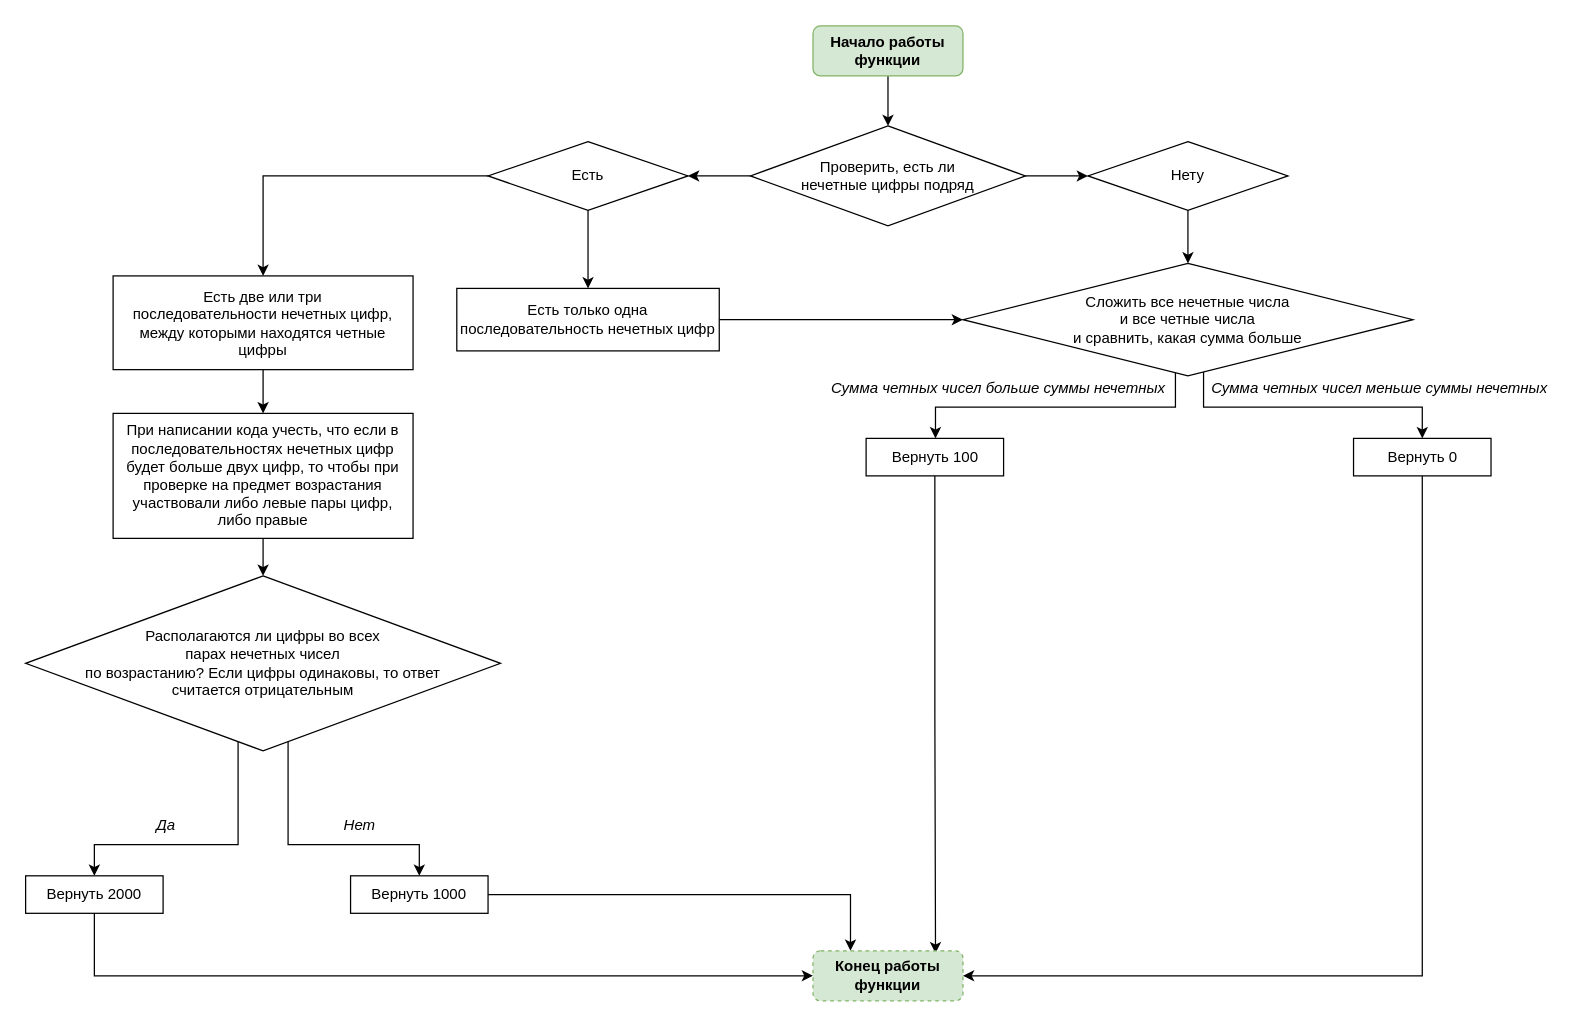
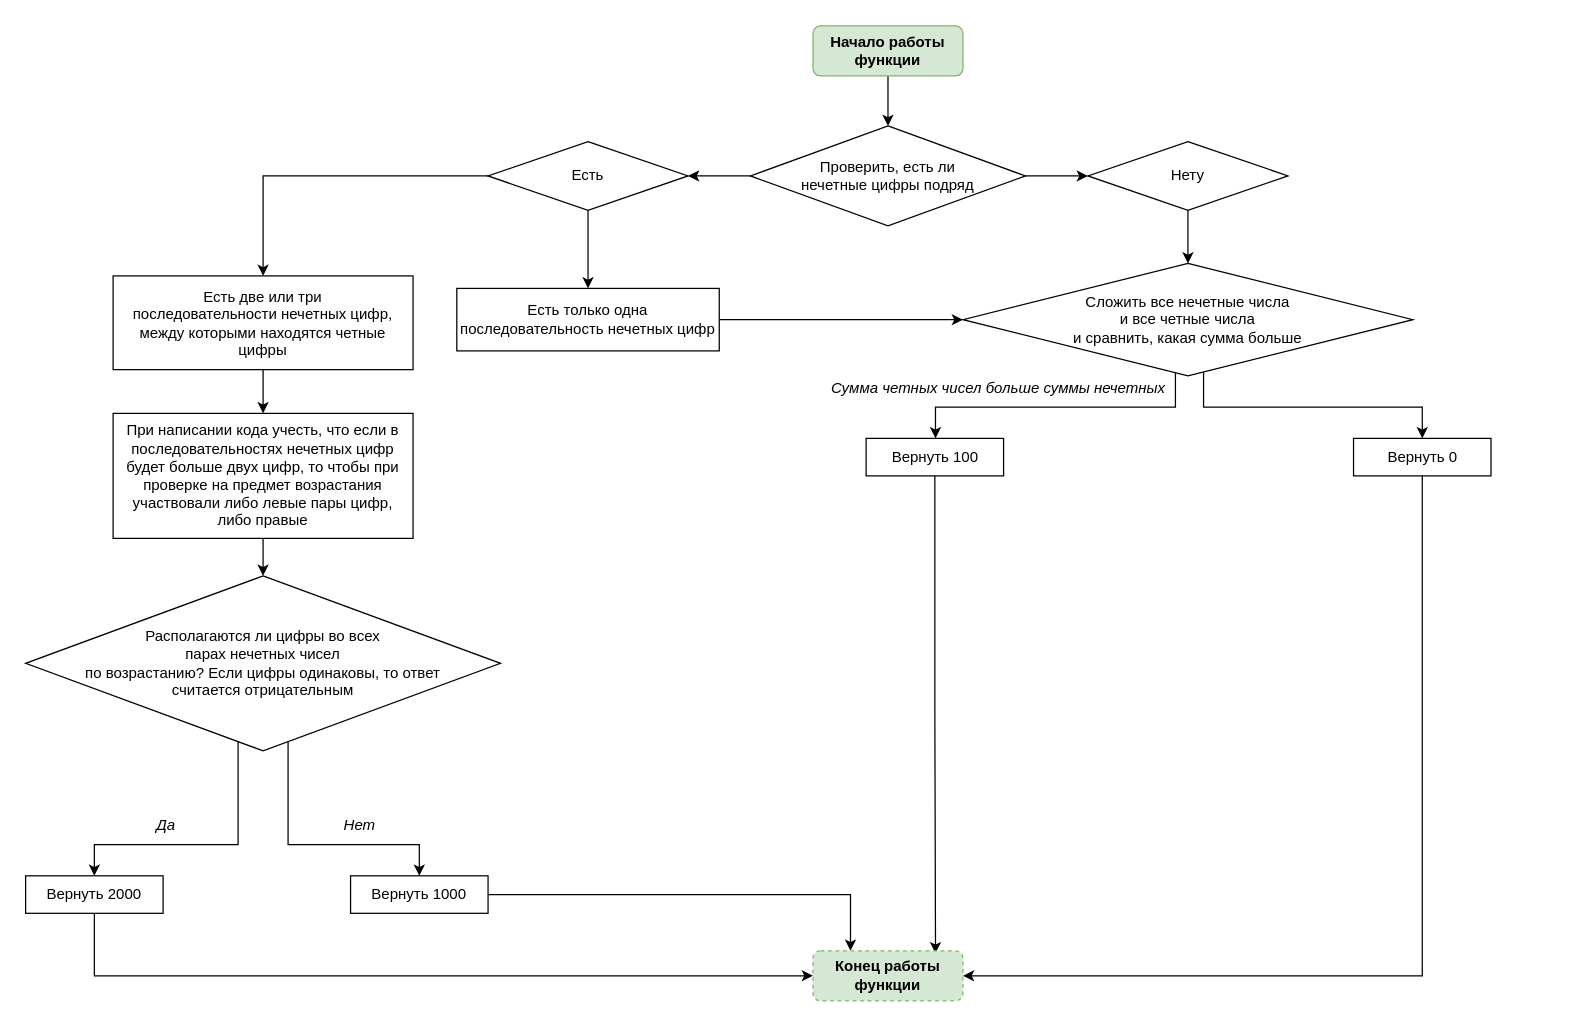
(1379, 388) -> none
